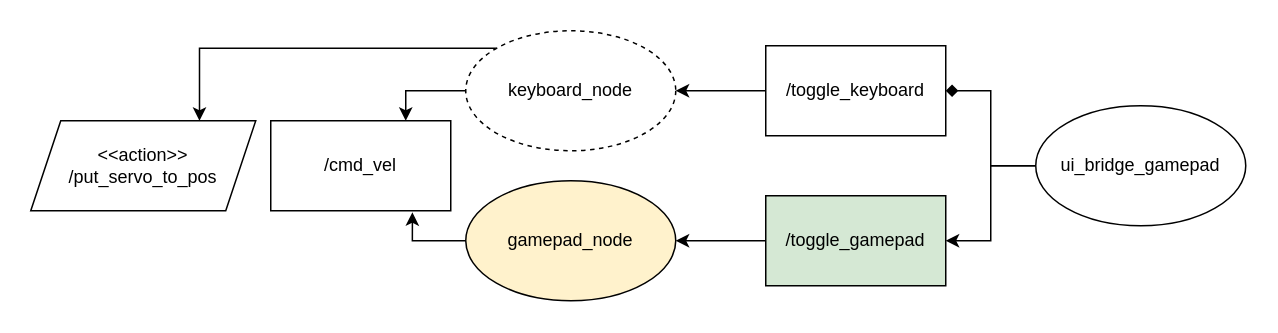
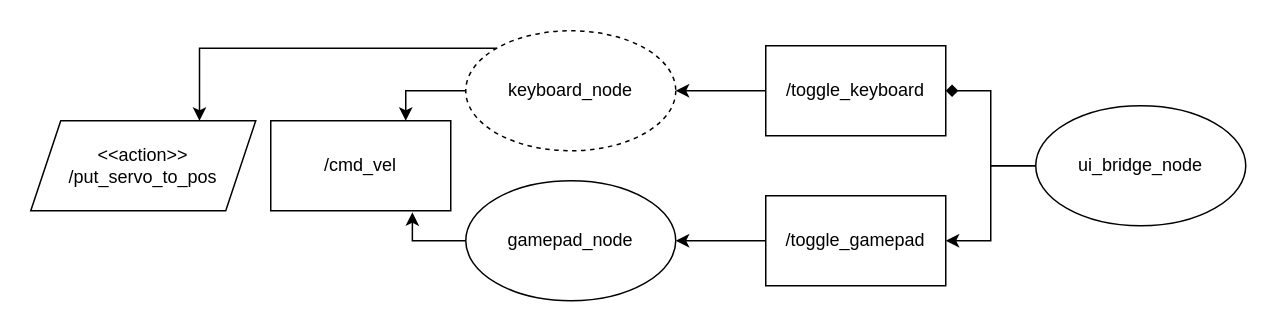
(1141, 166) -> (1141, 166)
(571, 241) -> (571, 241)
(856, 241) -> (856, 241)
